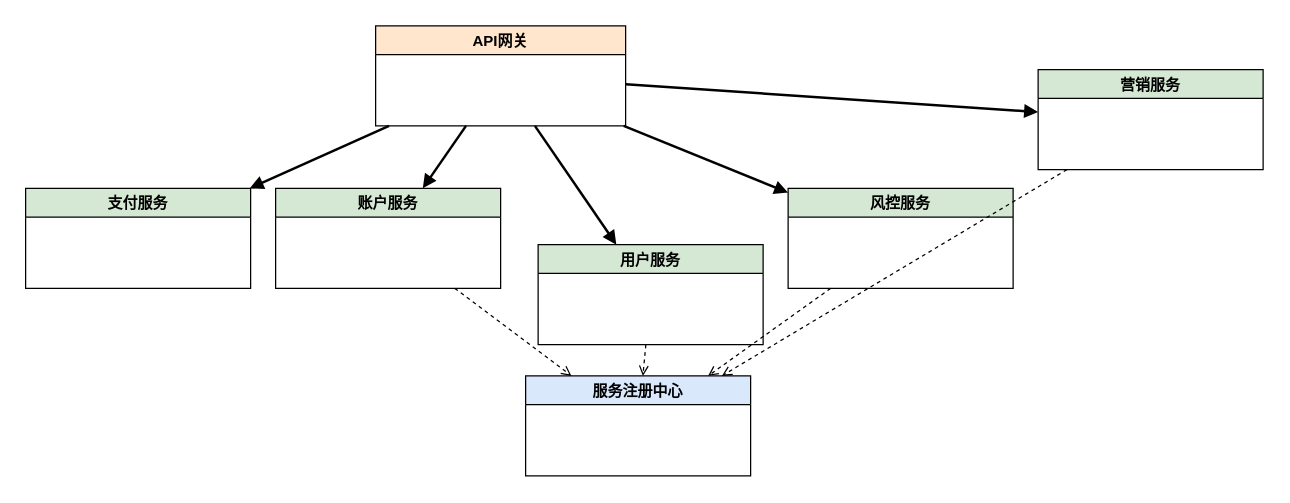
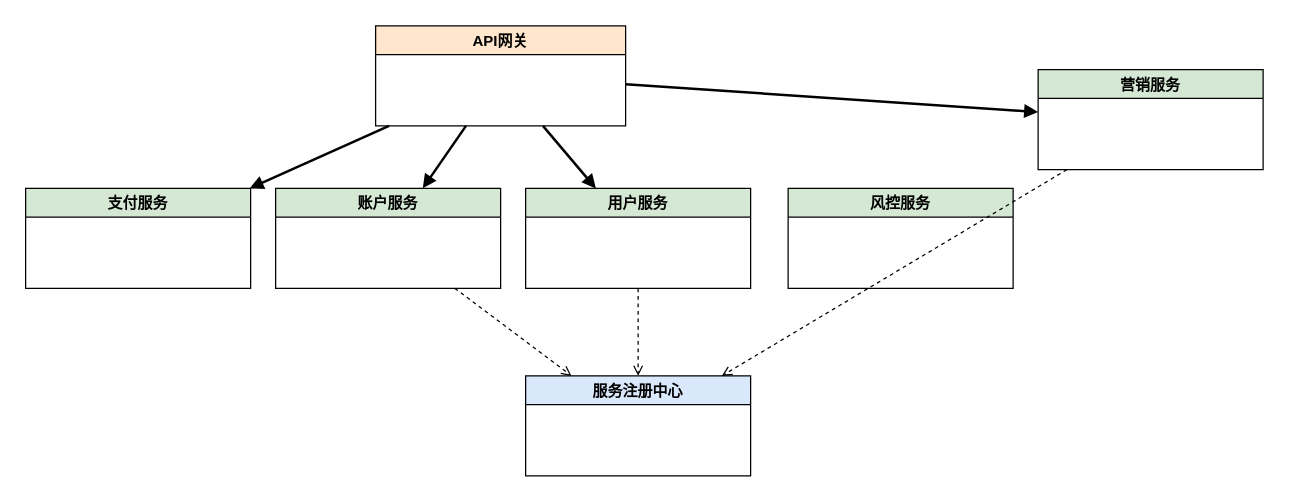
(701, 157) -> none
(651, 294) -> (638, 238)
(768, 333) -> none
